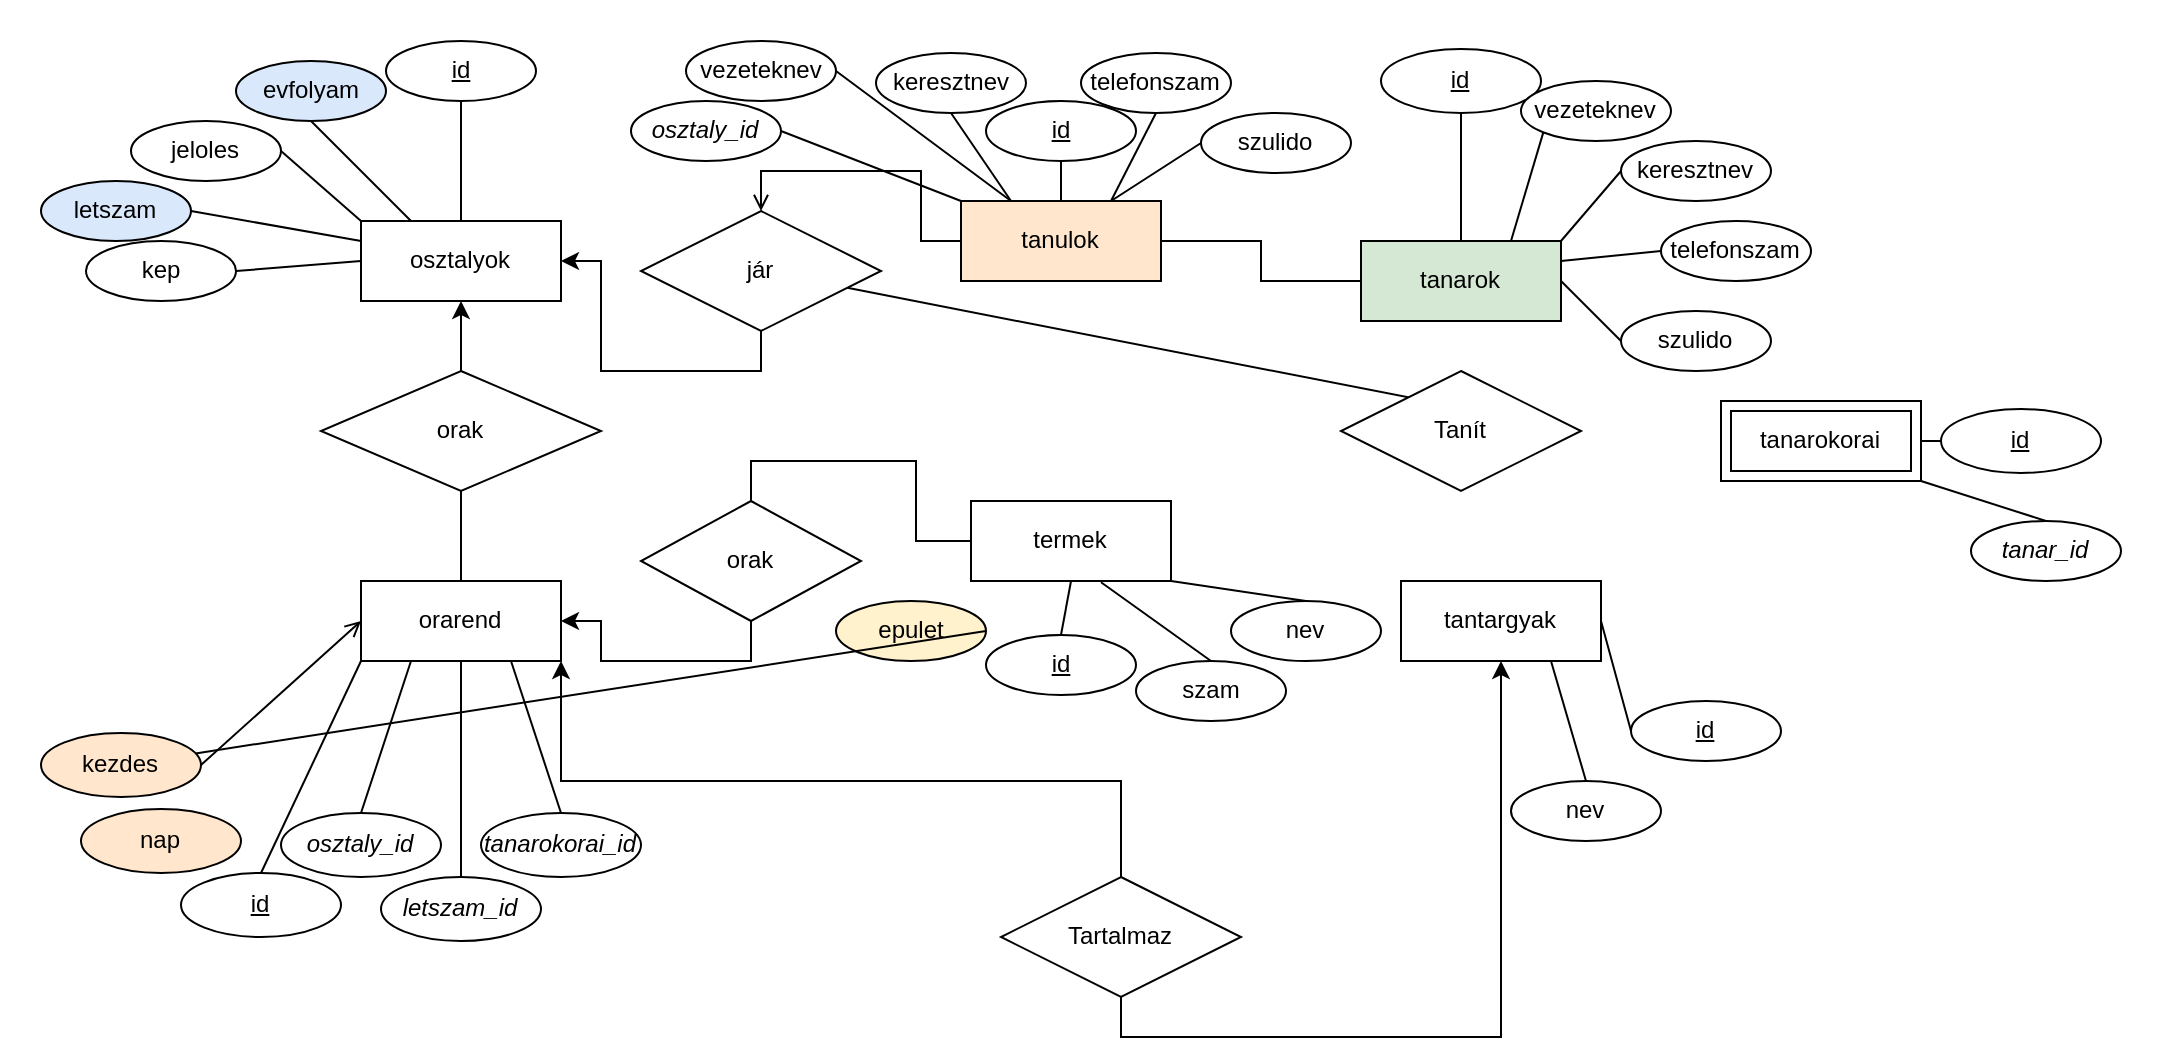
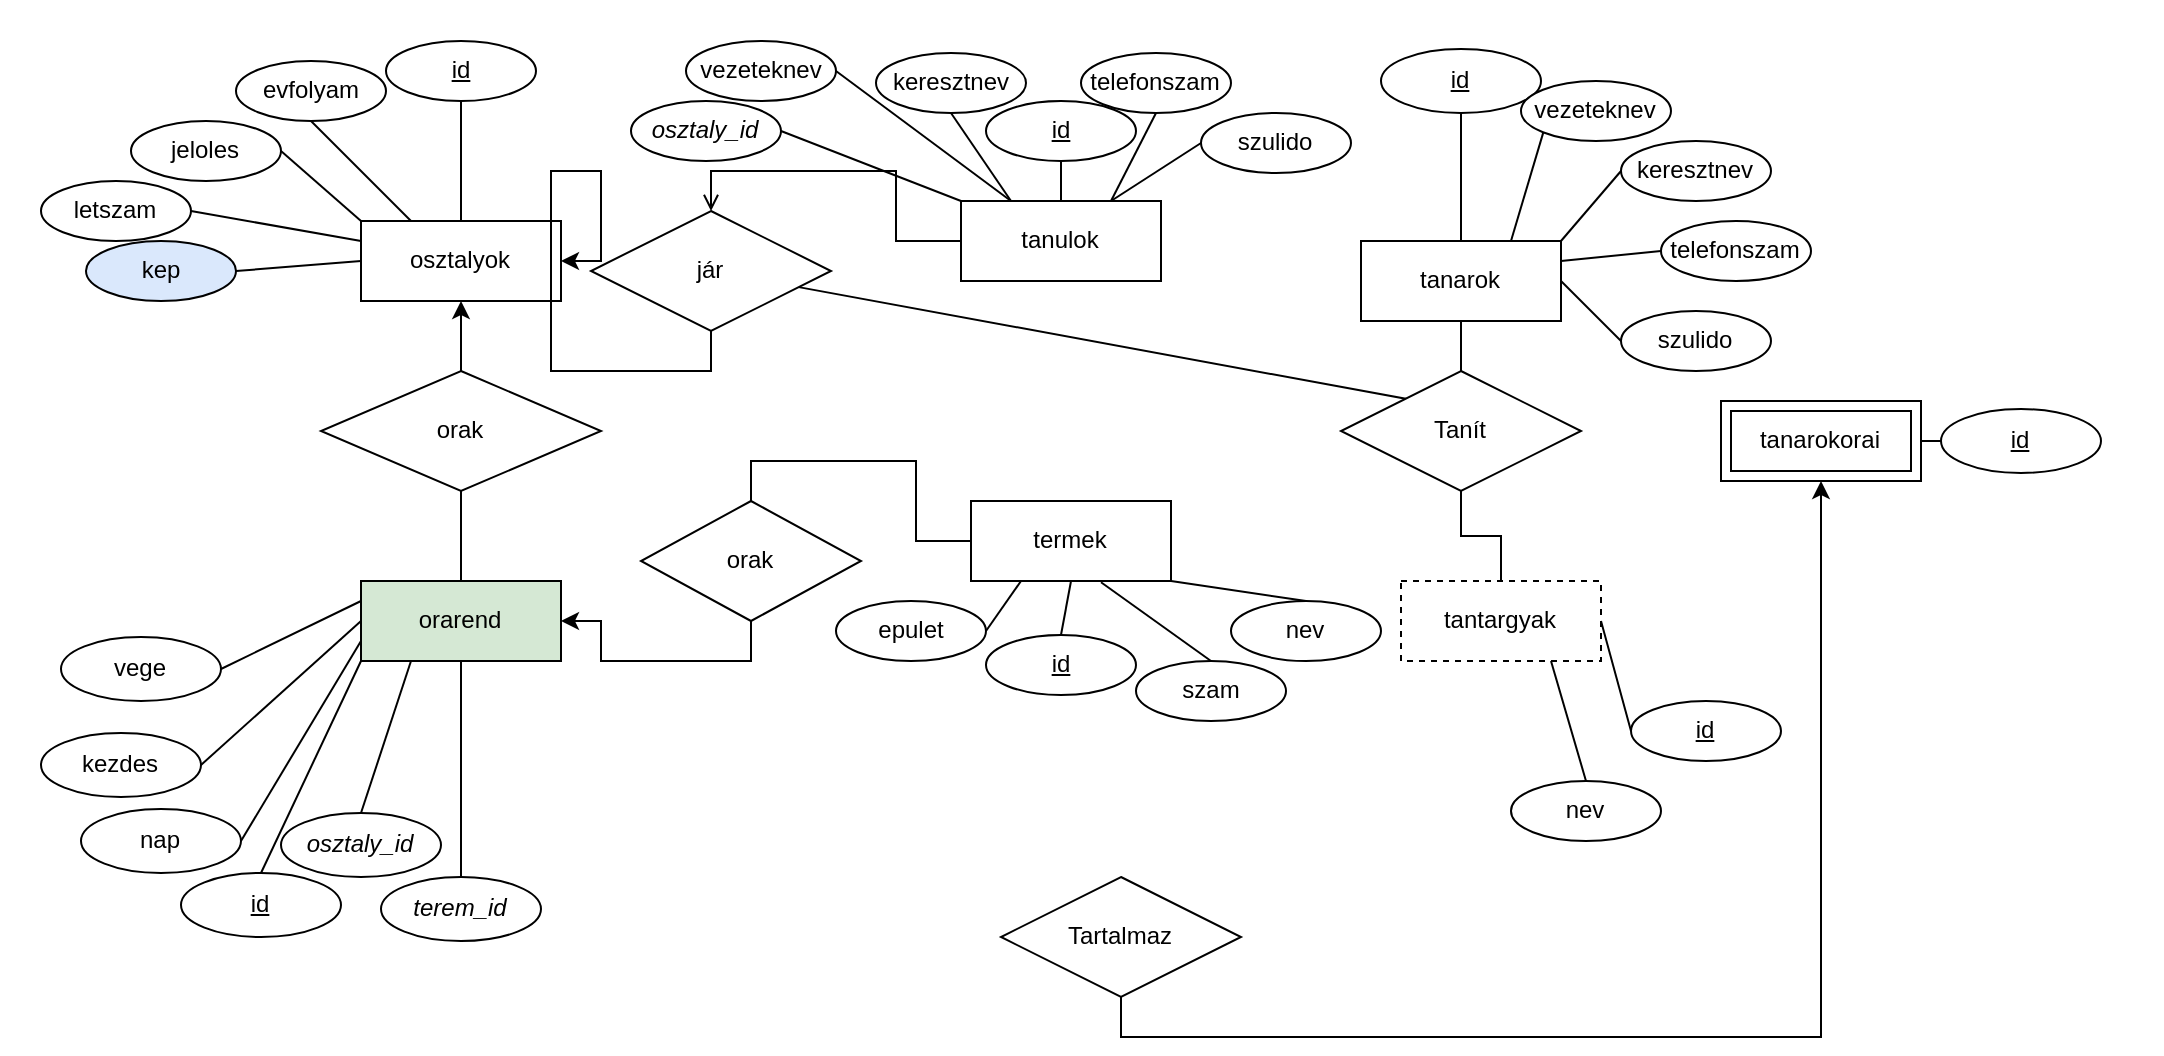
(311, 91) -> (311, 91)
(116, 211) -> (116, 211)
(1061, 241) -> (1061, 241)
(1261, 261) -> (1461, 346)
(161, 271) -> (161, 271)
(761, 271) -> (711, 271)
(1461, 281) -> (1461, 281)
(1984, 501) -> none
none -> (1481, 536)
(2046, 551) -> none
(461, 621) -> (461, 621)
(1501, 621) -> (1501, 621)
(355, 626) -> (357, 625)
(911, 631) -> (911, 631)
none -> (291, 635)
(757, 666) -> (1003, 606)
none -> (141, 669)
(536, 737) -> none
(121, 765) -> (121, 765)
(836, 781) -> none
none -> (271, 790)
(161, 841) -> (161, 841)
(561, 845) -> none
(1501, 857) -> (1821, 927)
(461, 909) -> (461, 909)
